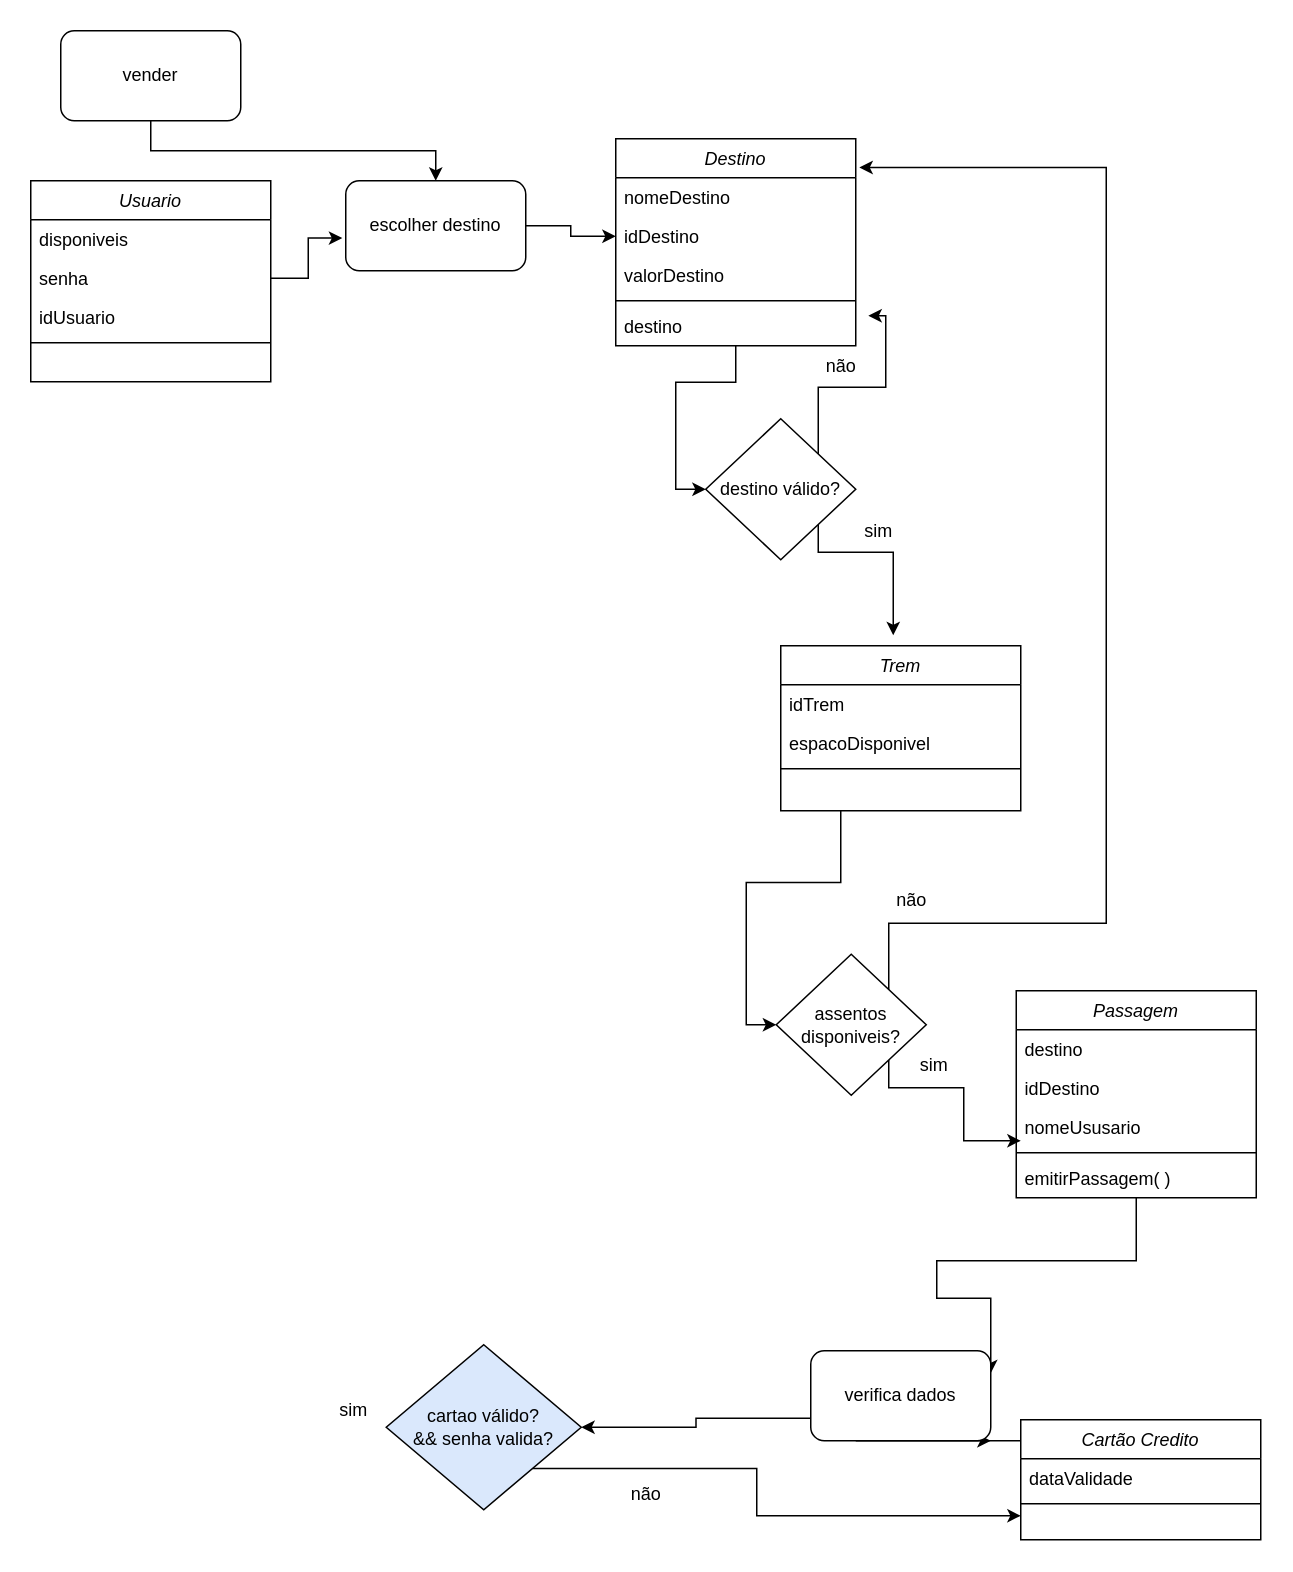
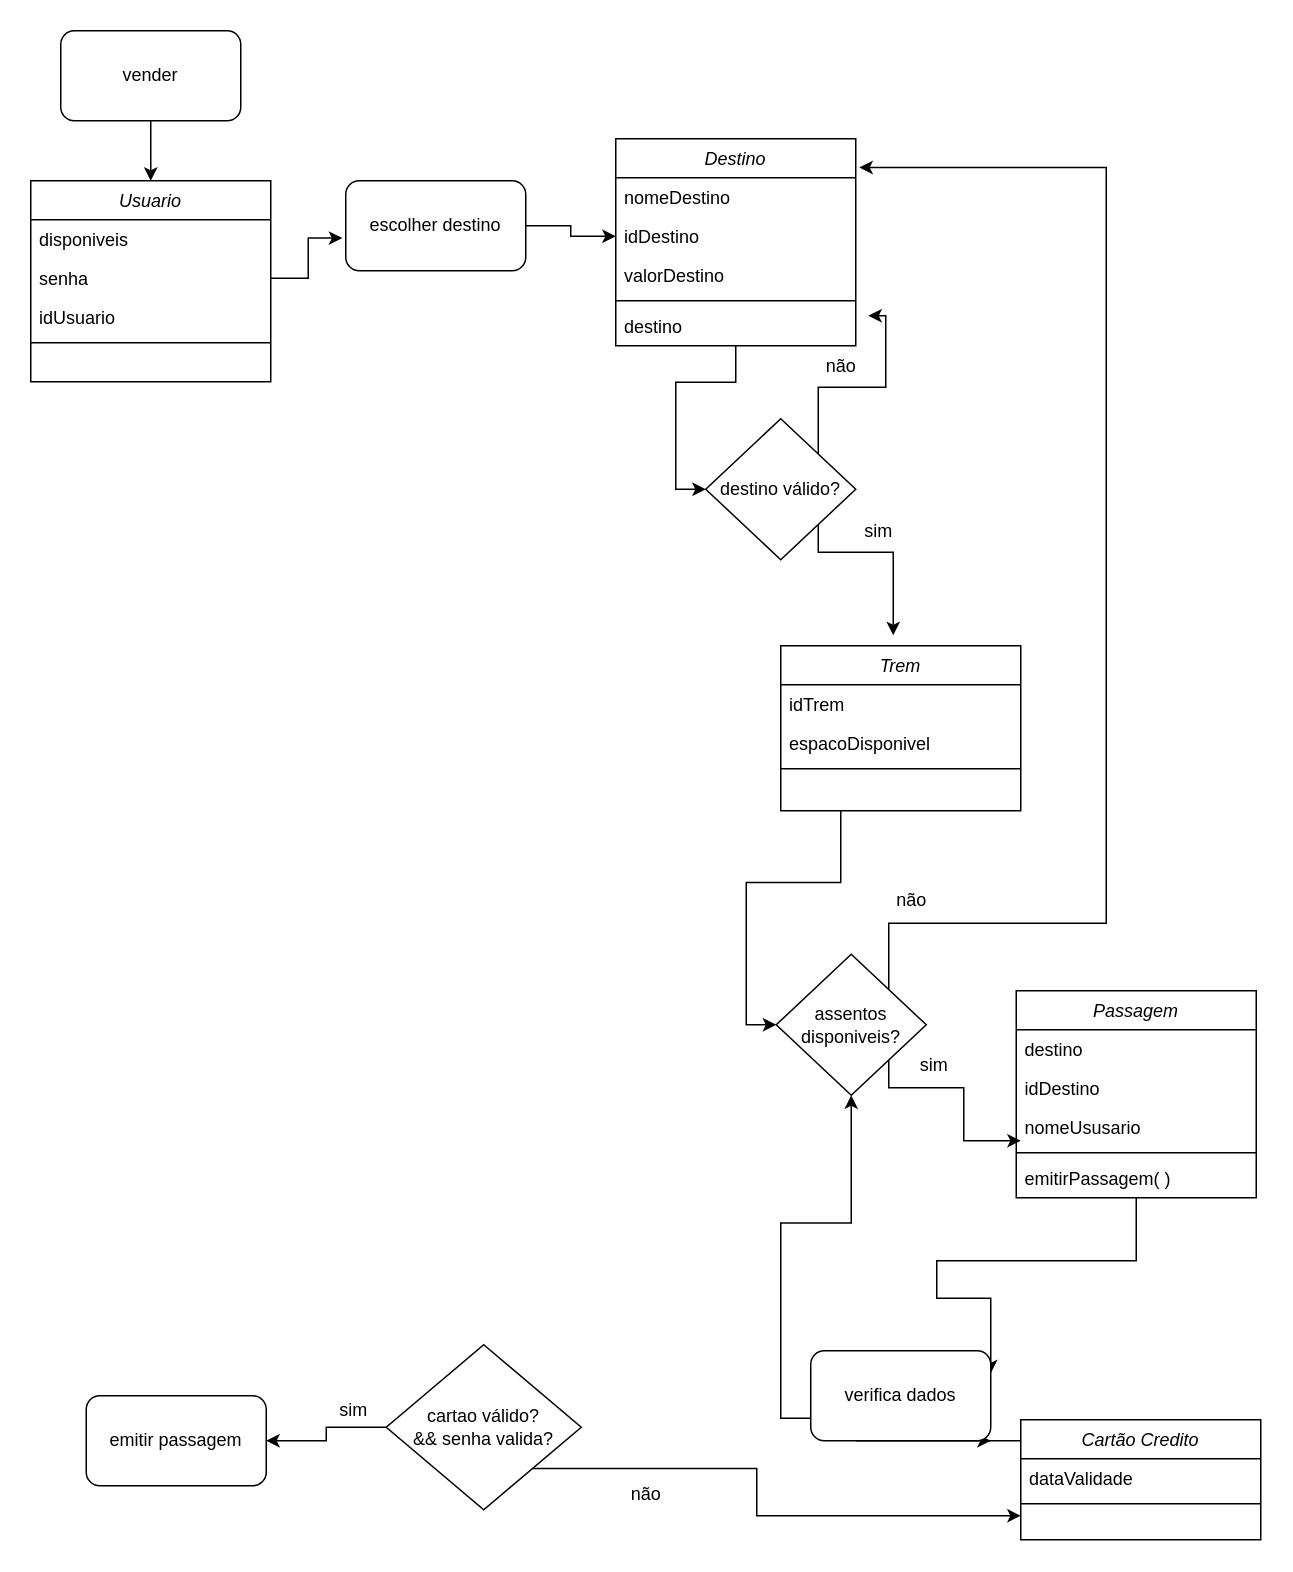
(302, 151) -> (151, 159)
(484, 1427) -> (484, 1427)
(691, 1427) -> (781, 1228)
none -> (326, 1428)
none -> (176, 1441)
